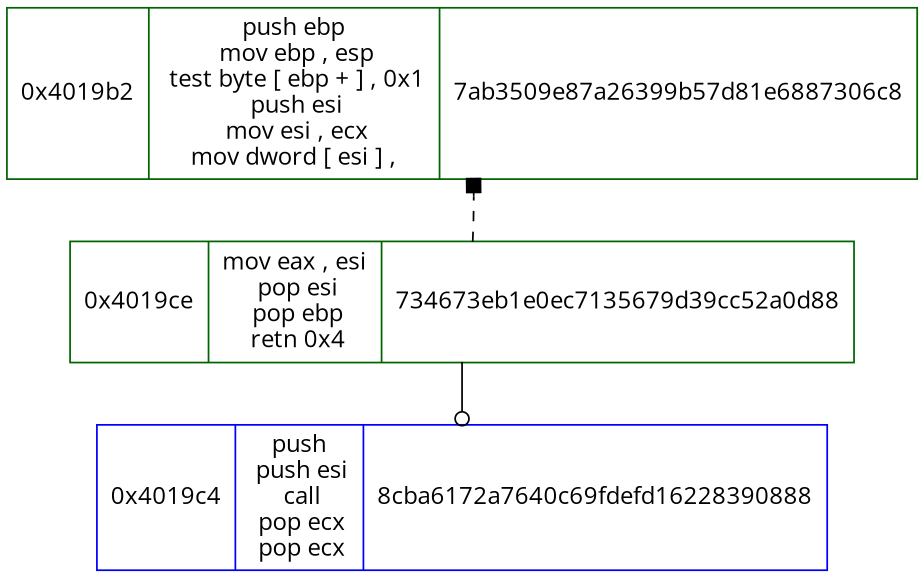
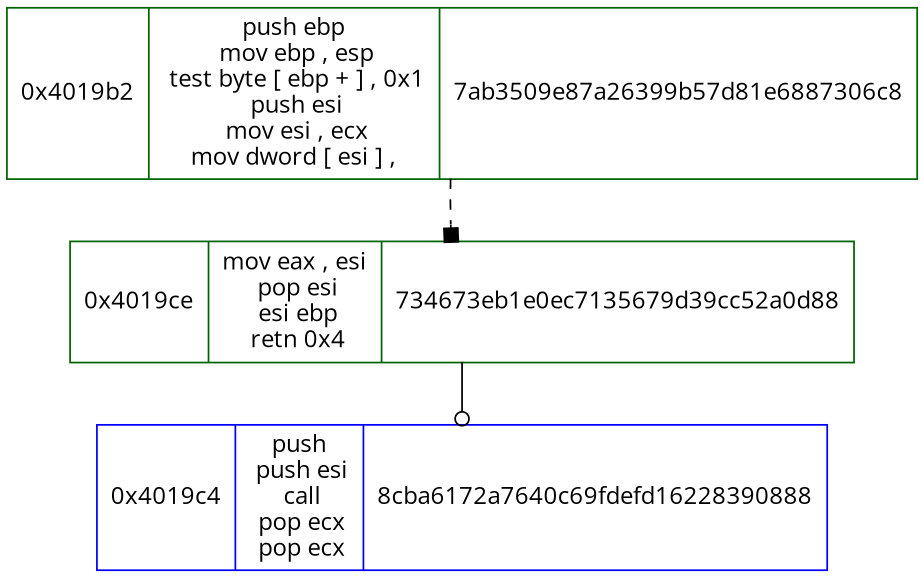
(474, 219) -> (450, 201)
(295, 314) -> (295, 314)
